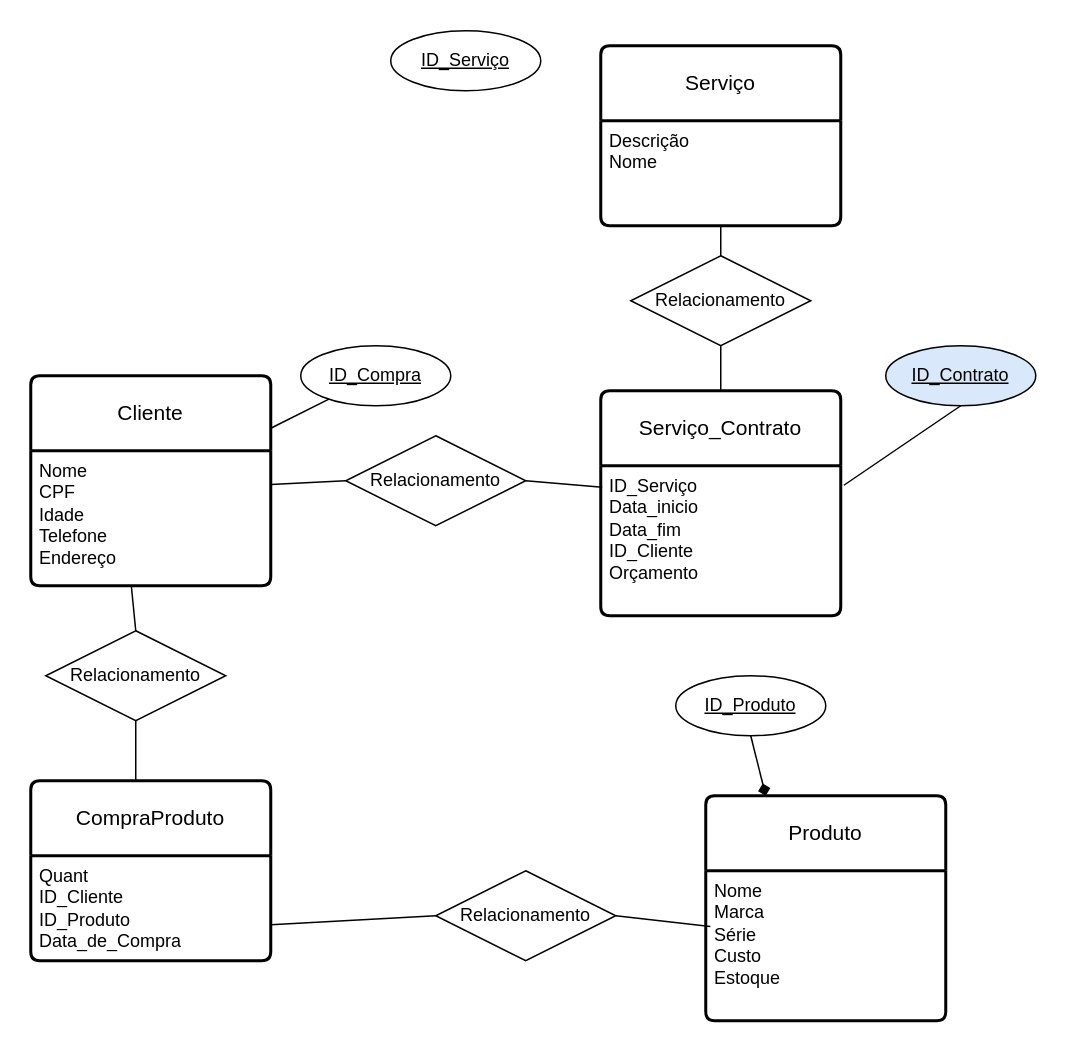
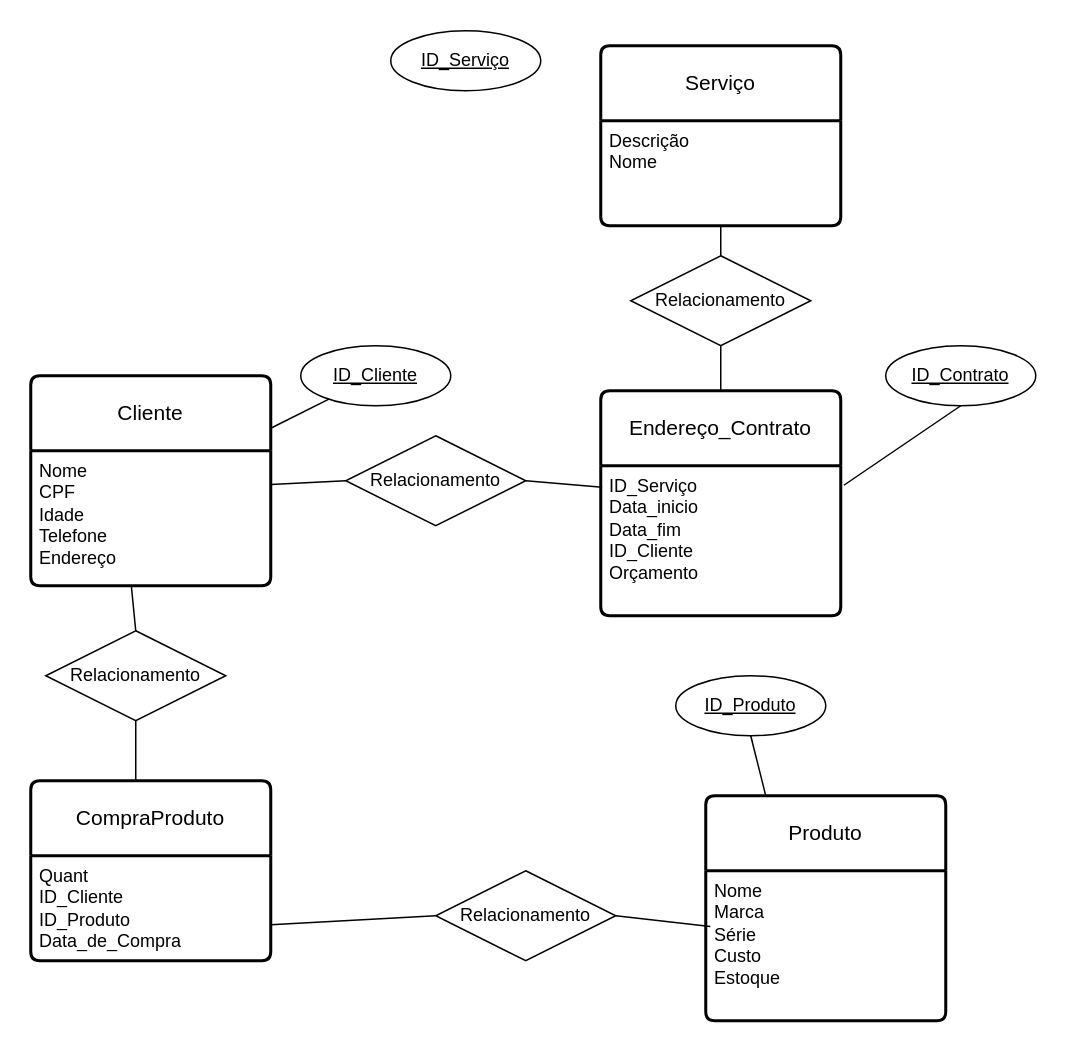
(376, 376) -> (376, 376)
(961, 376) -> (961, 376)
(721, 428) -> (721, 428)
(763, 784) -> (764, 789)
